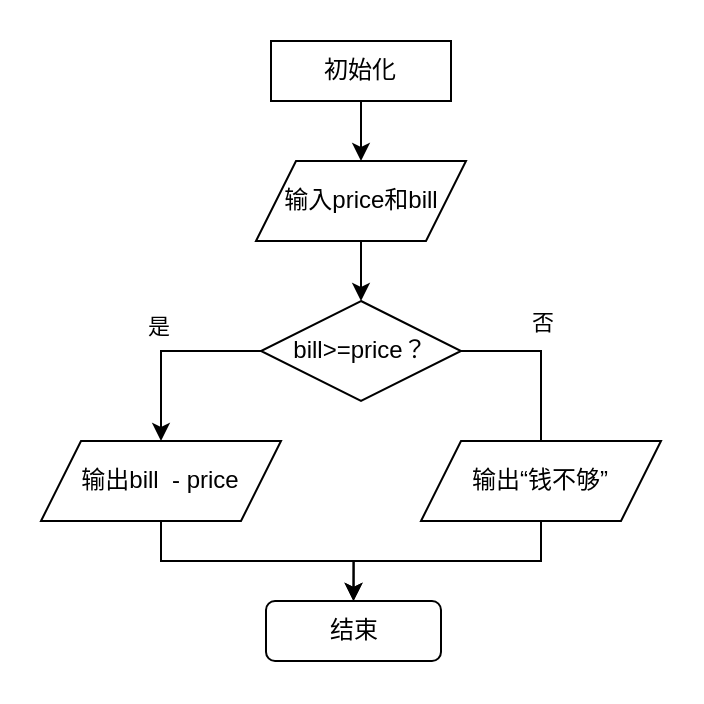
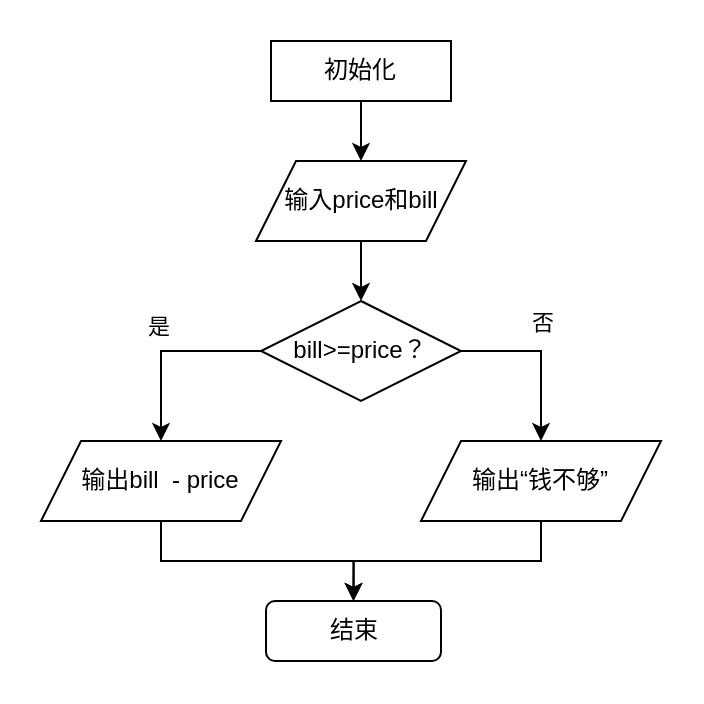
(541, 431) -> (541, 426)
